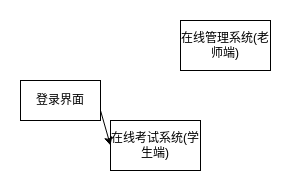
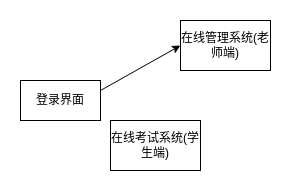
none -> (137, 70)
(105, 125) -> none
